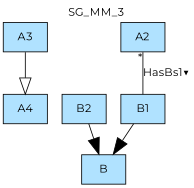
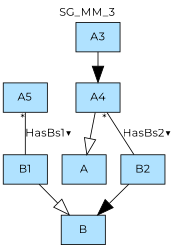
(143, 37) -> (25, 98)
(25, 65) -> (98, 59)
(128, 132) -> (48, 194)
none -> (121, 134)
none -> (84, 169)
